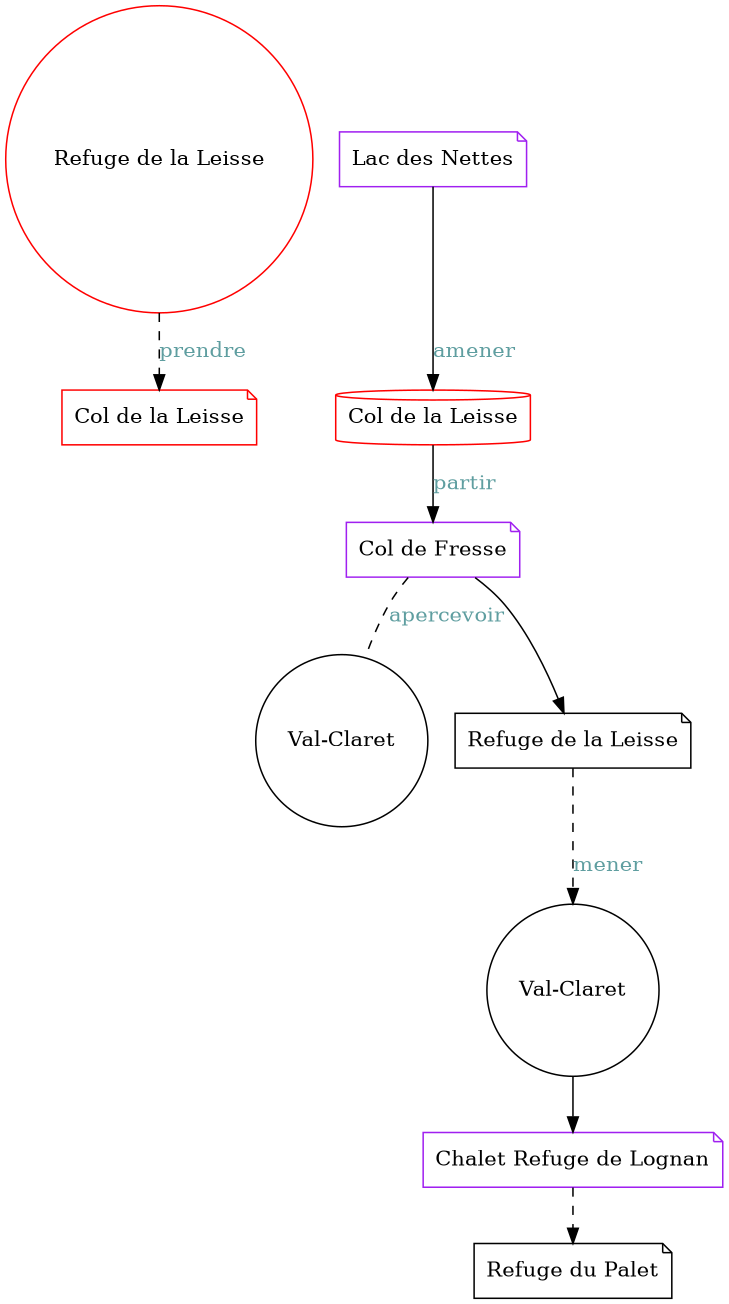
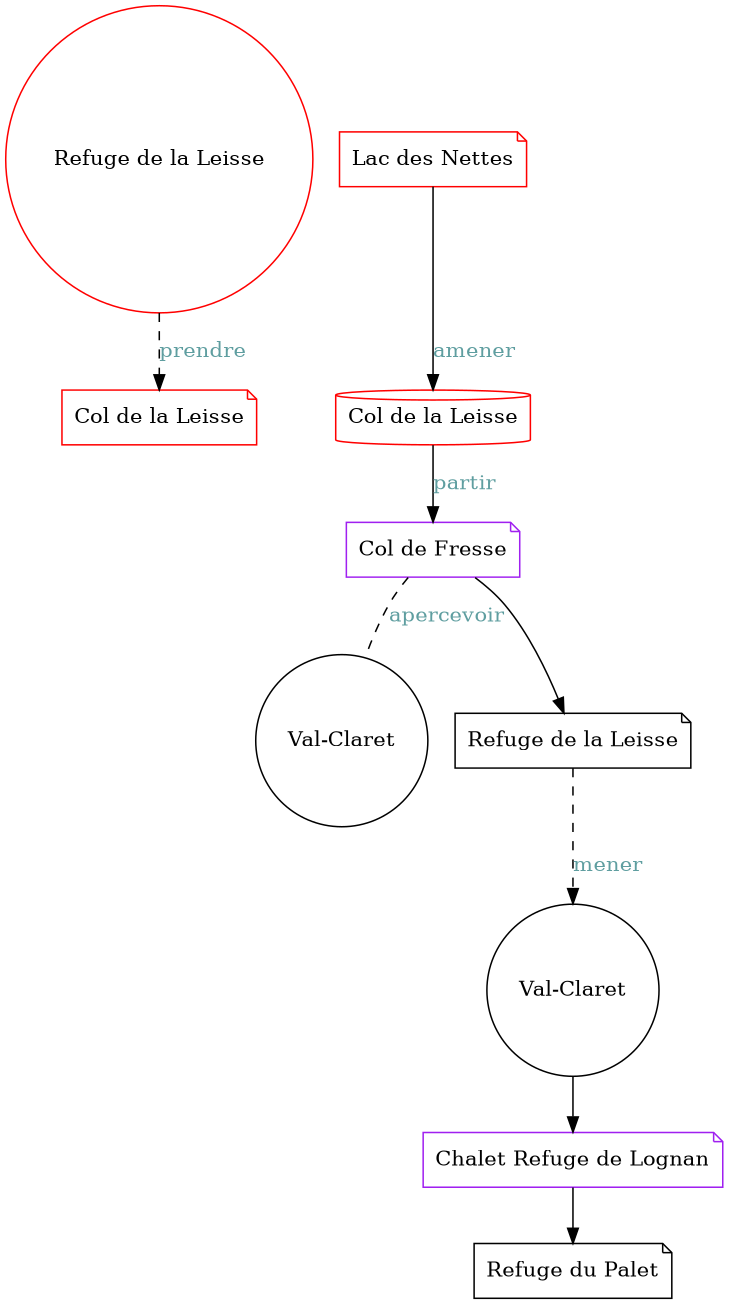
(433, 159) -> (433, 159)
(573, 1208) -> (573, 1208)
